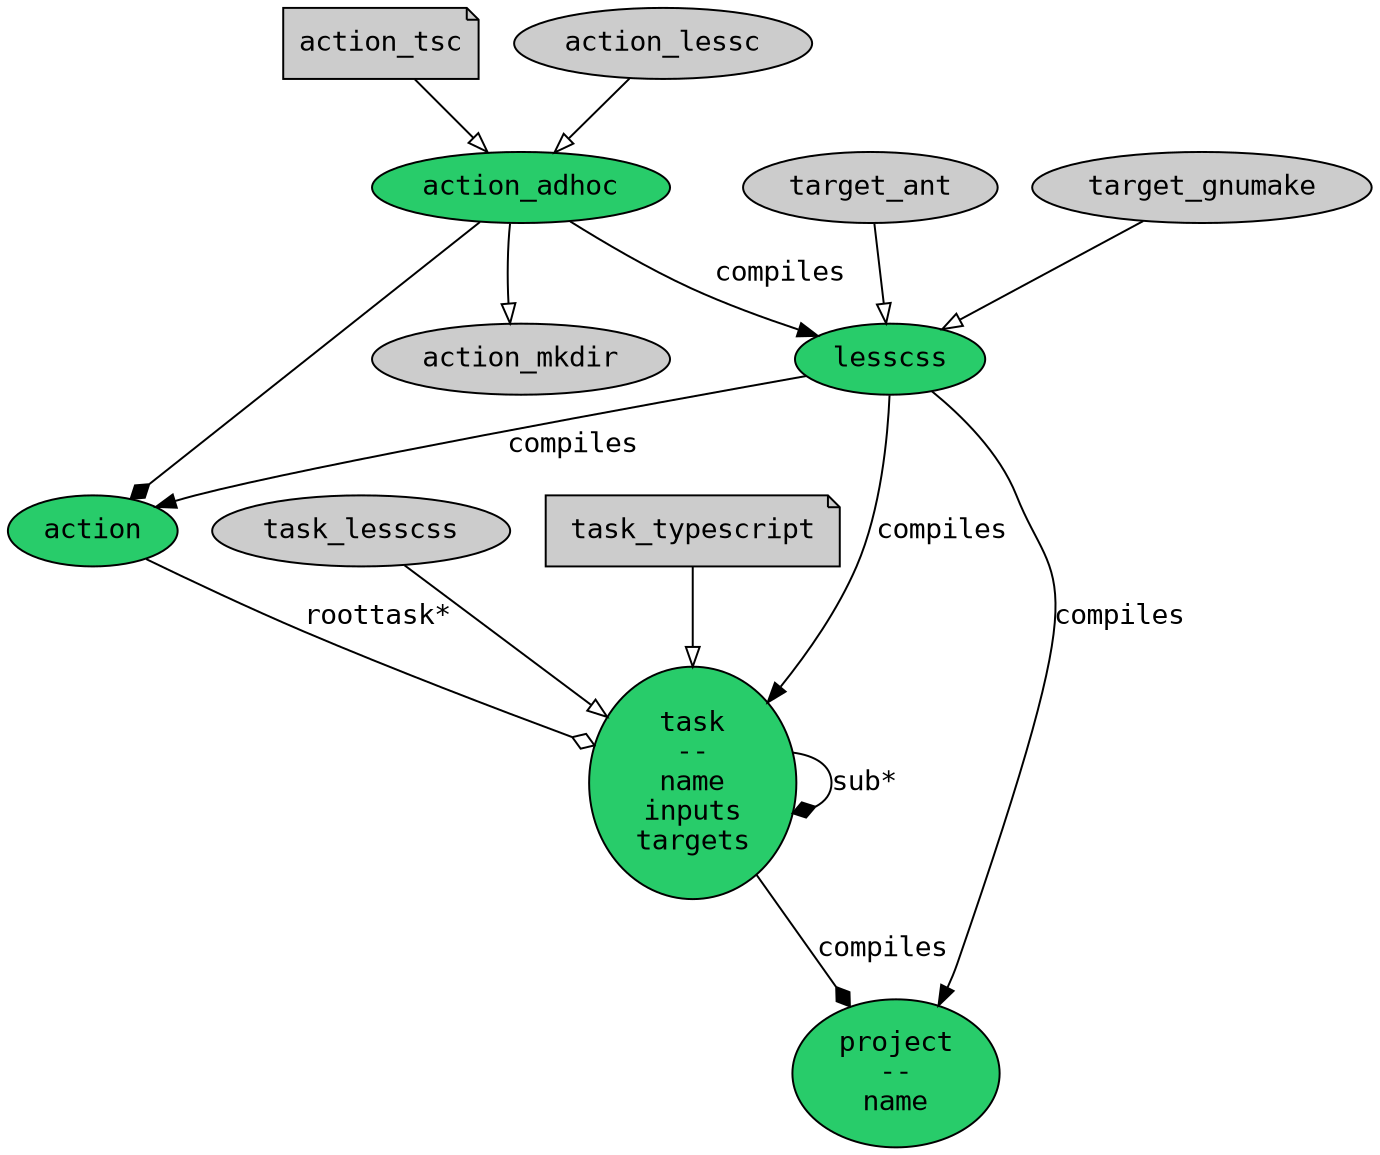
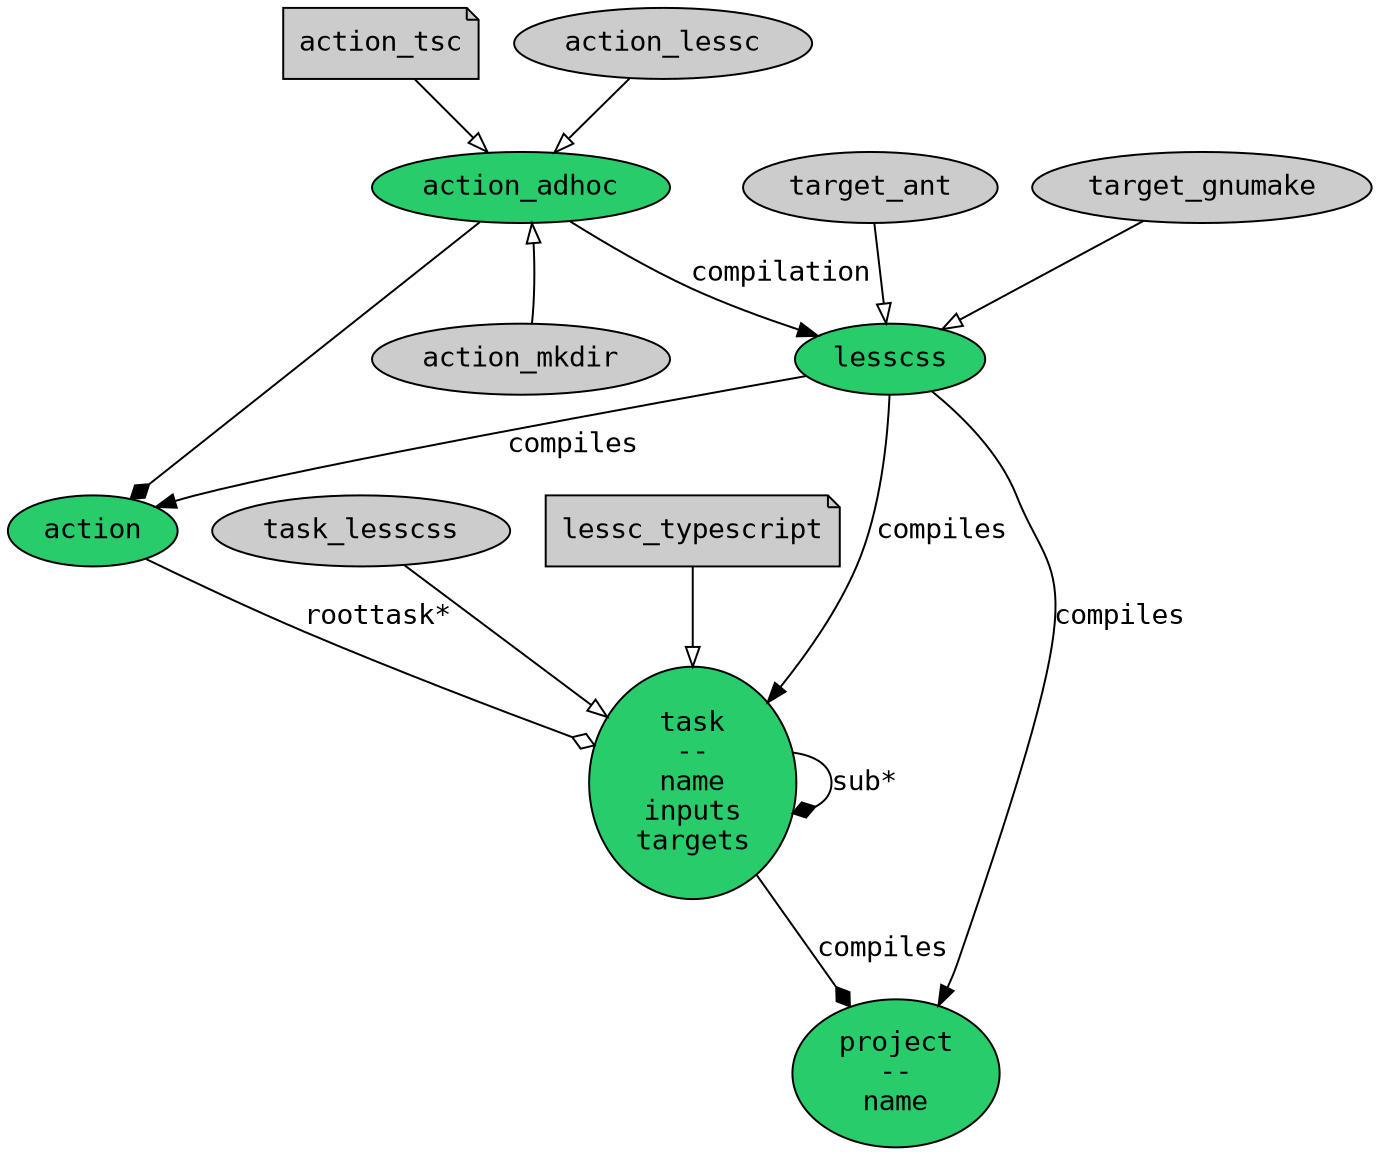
(508, 263) -> (534, 283)
(781, 273) -> (781, 273)
(693, 531) -> (693, 531)
